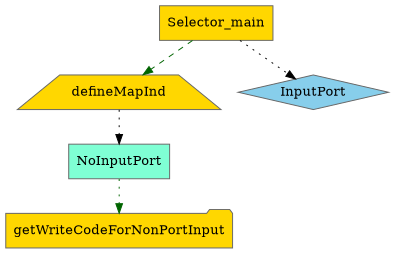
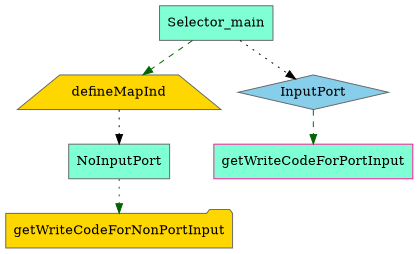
(216, 23) -> (216, 23)
none -> (313, 161)
